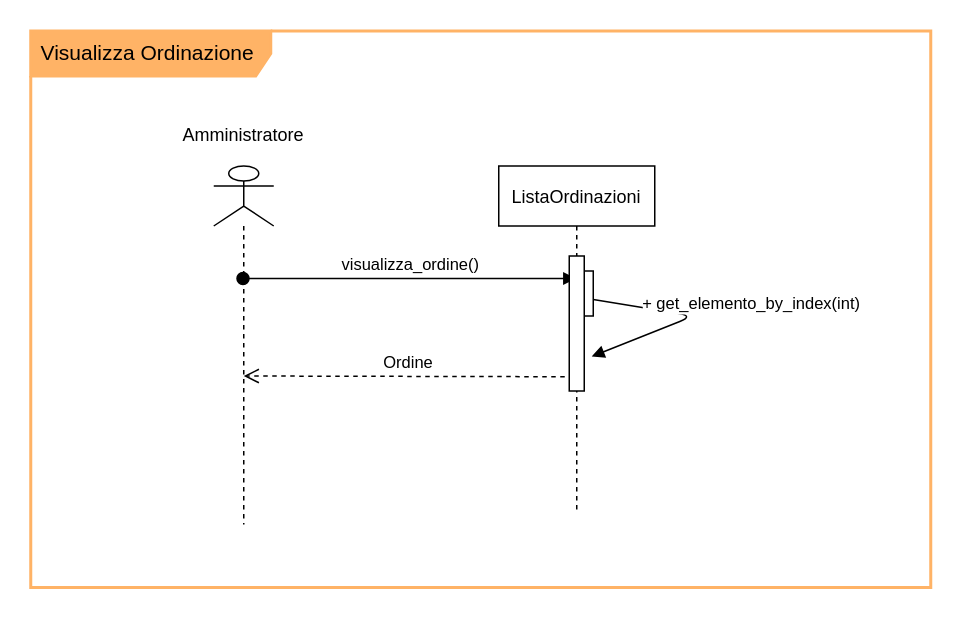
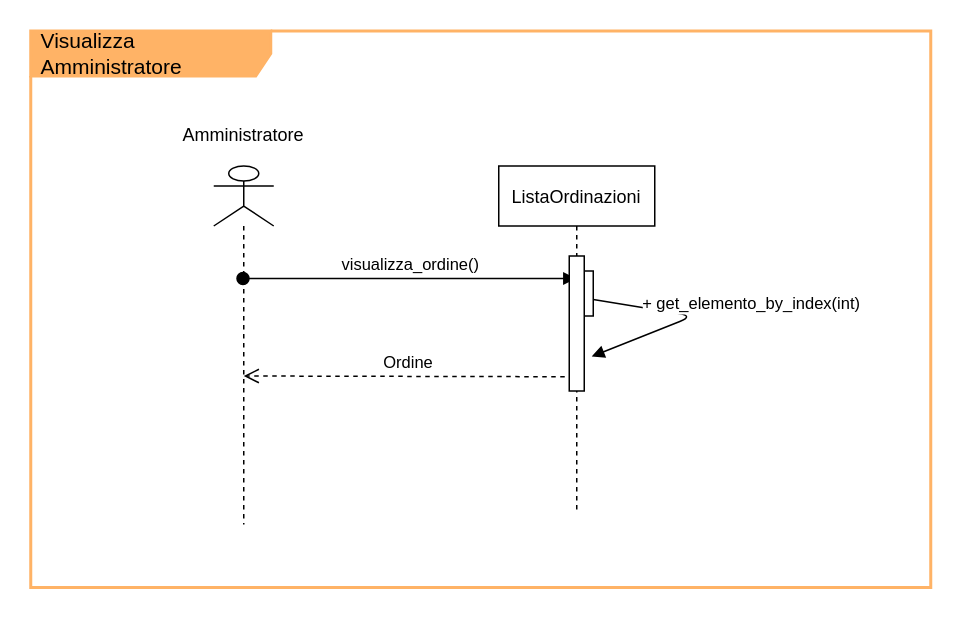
(138, 53) -> (153, 53)
